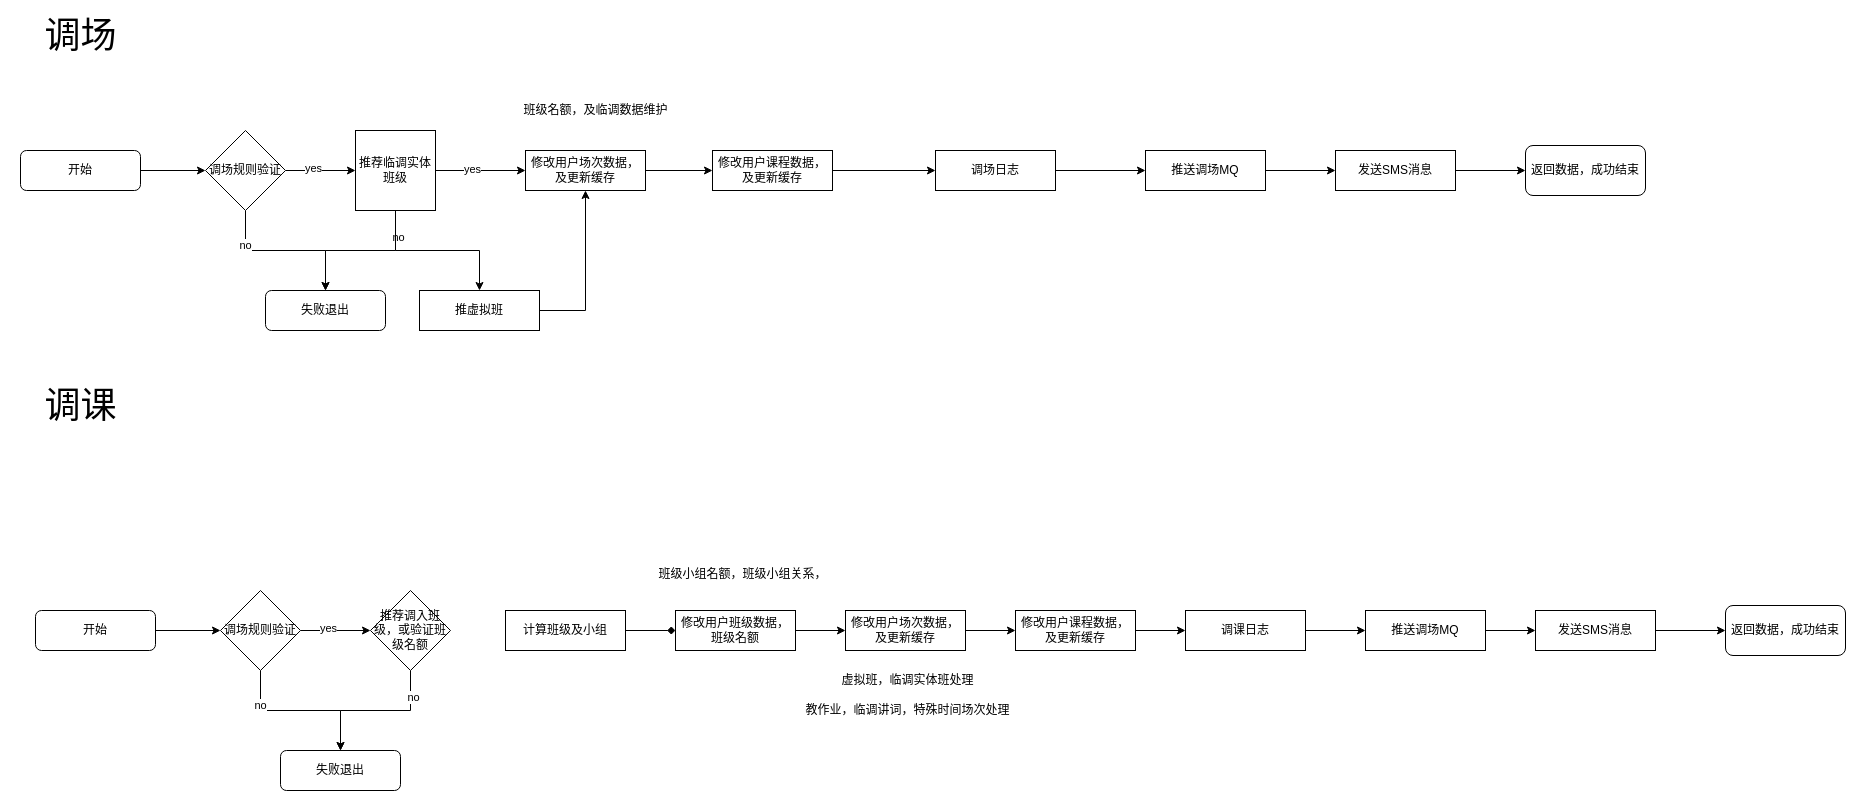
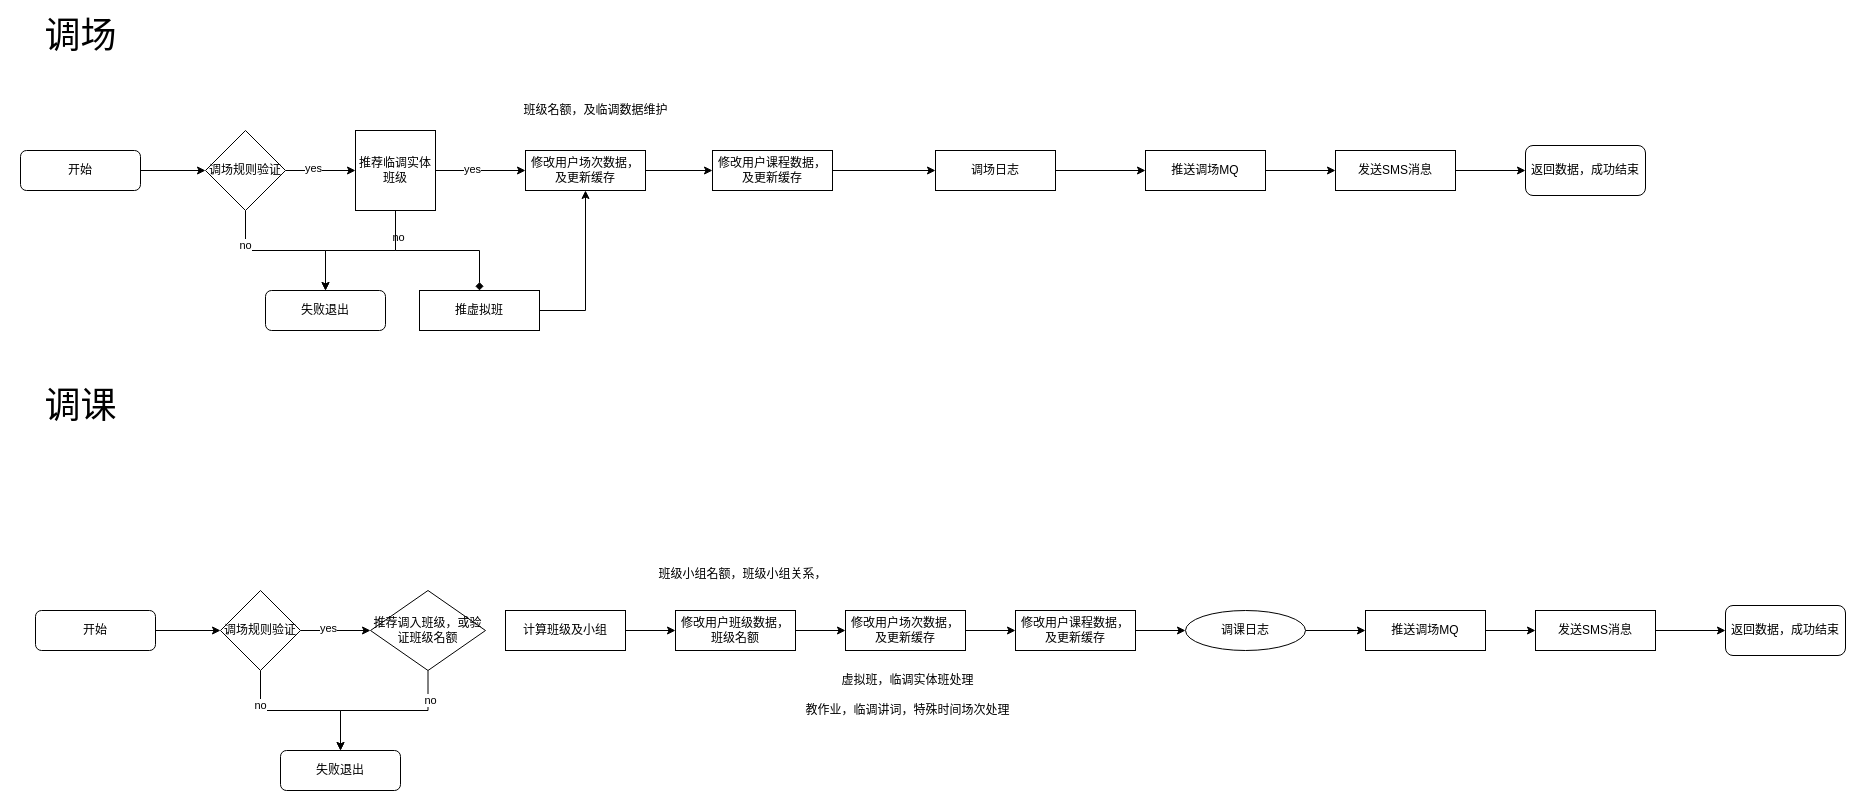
(480, 282) -> (480, 281)
(411, 631) -> (428, 631)
(667, 631) -> (667, 631)
(1246, 631) -> (1246, 631)
